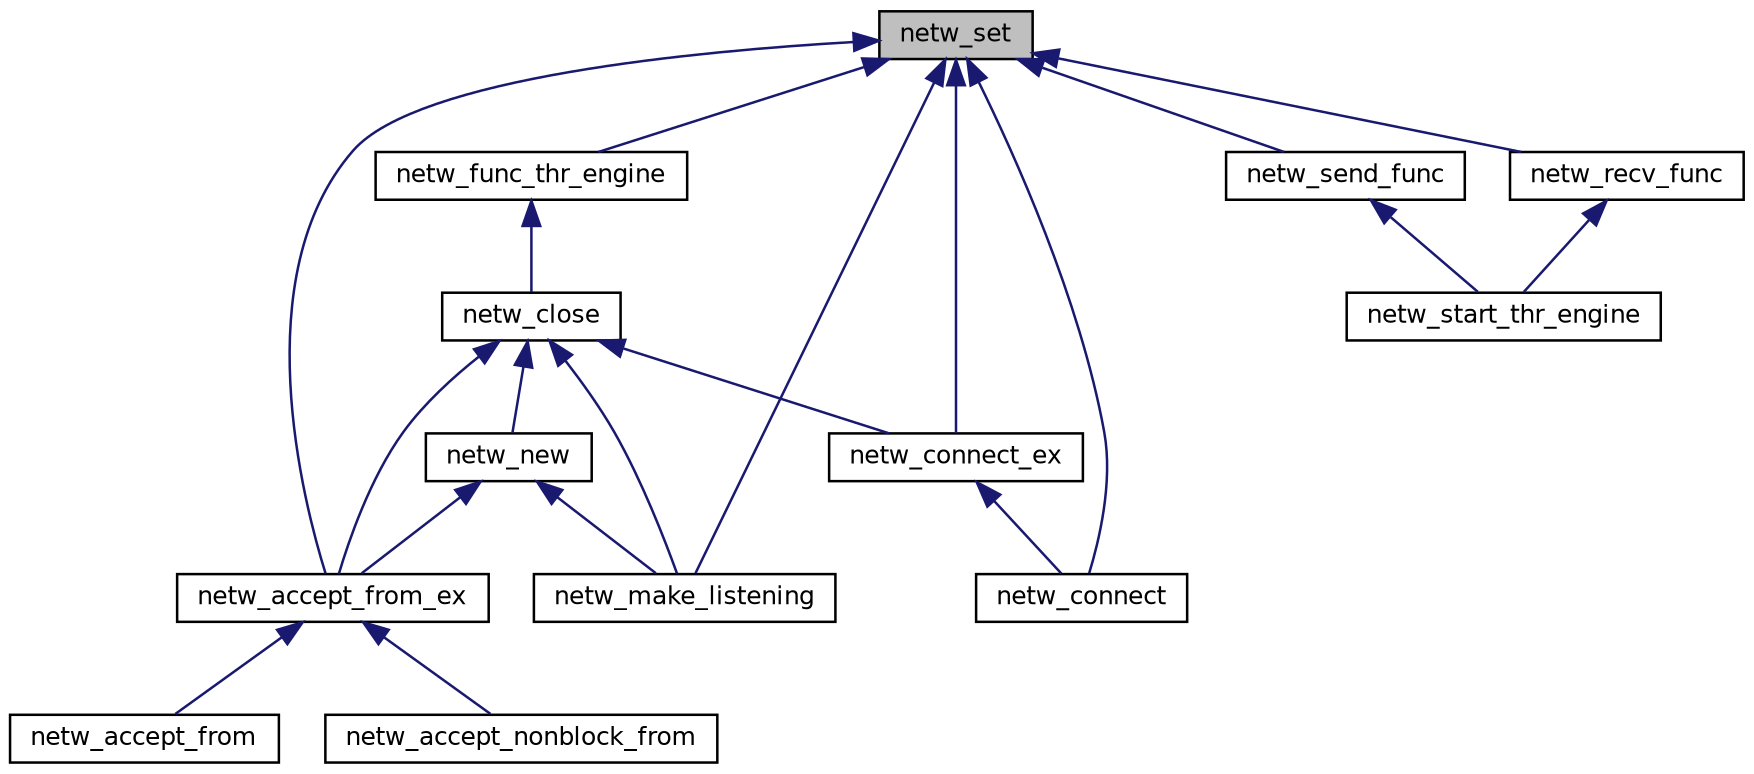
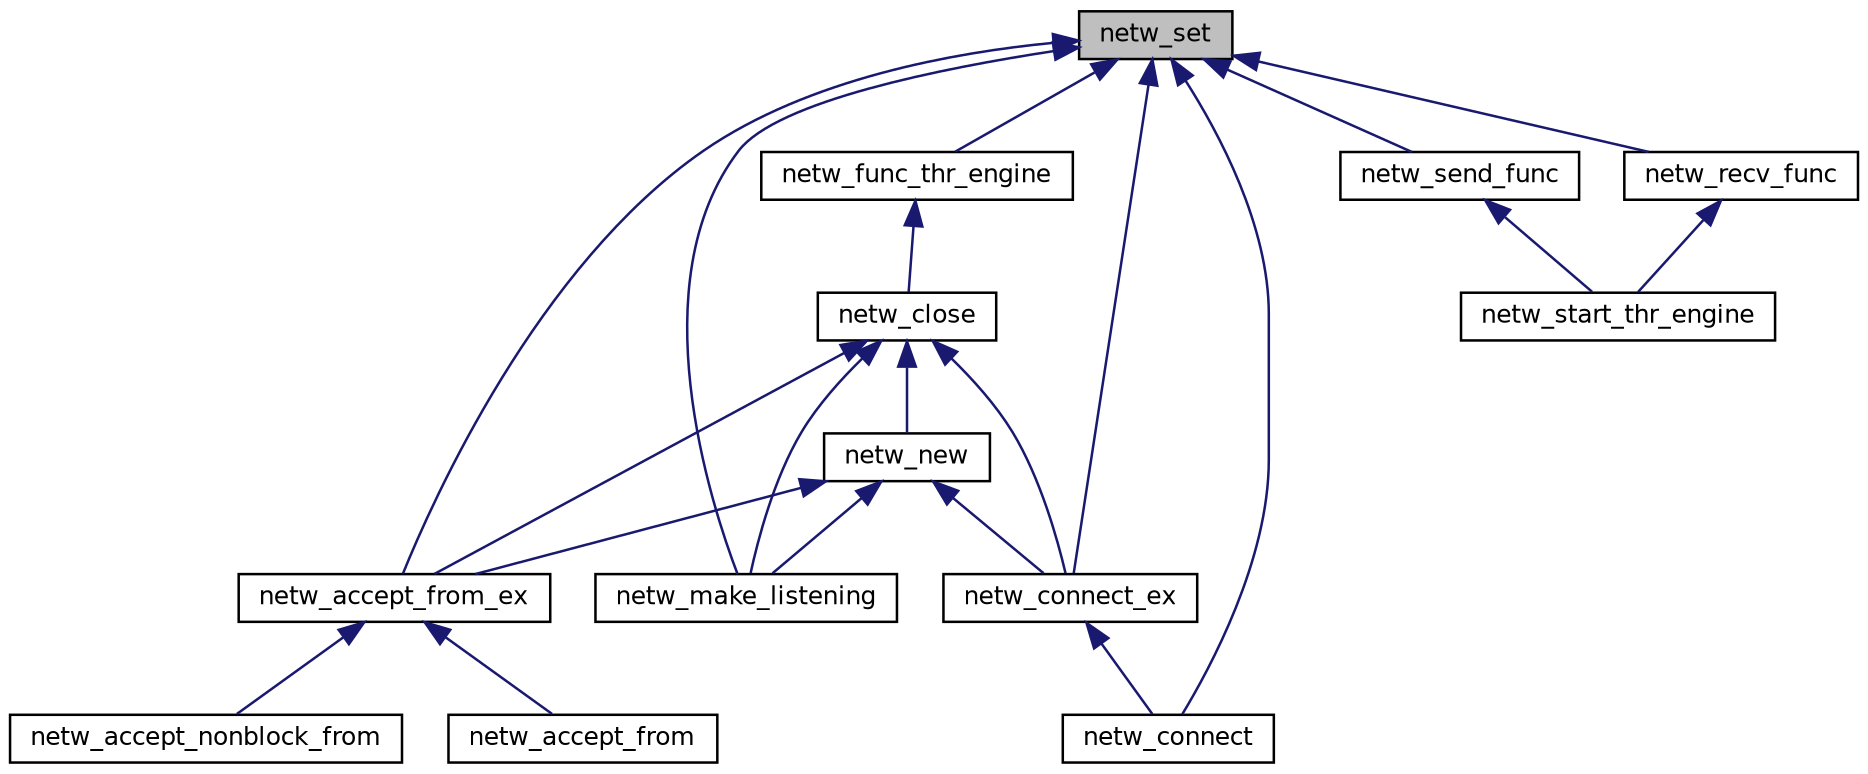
none -> (998, 536)
